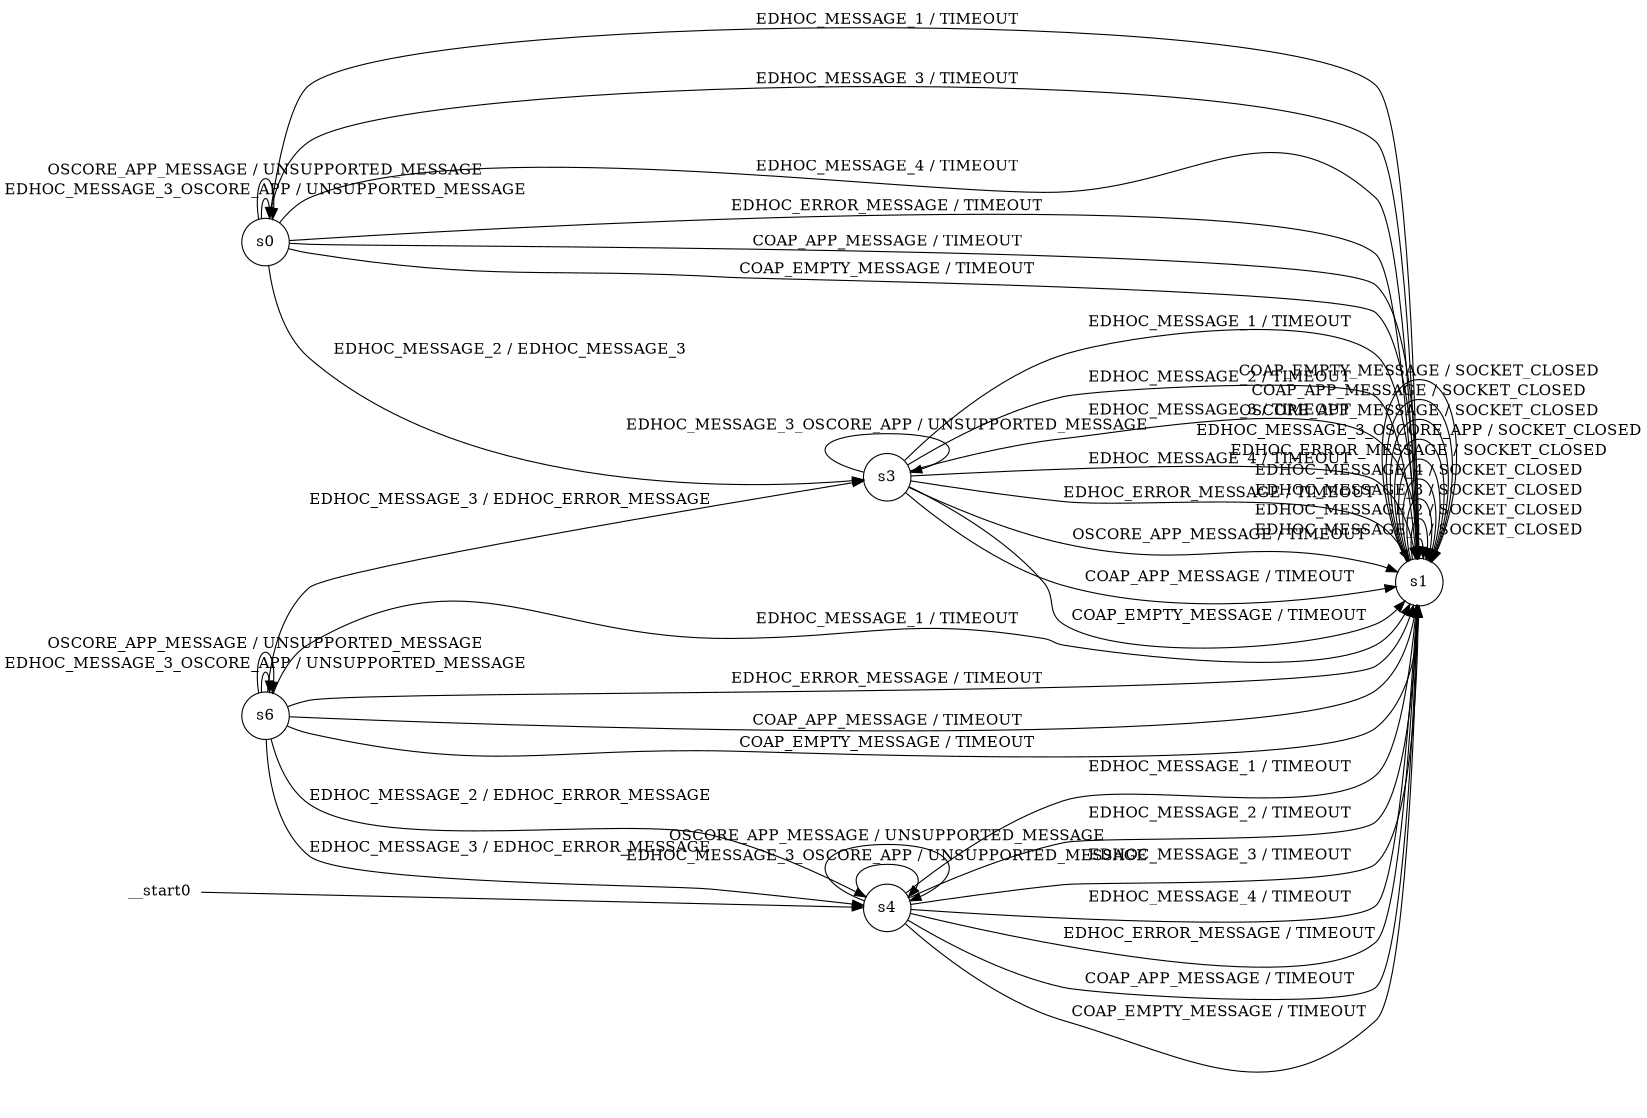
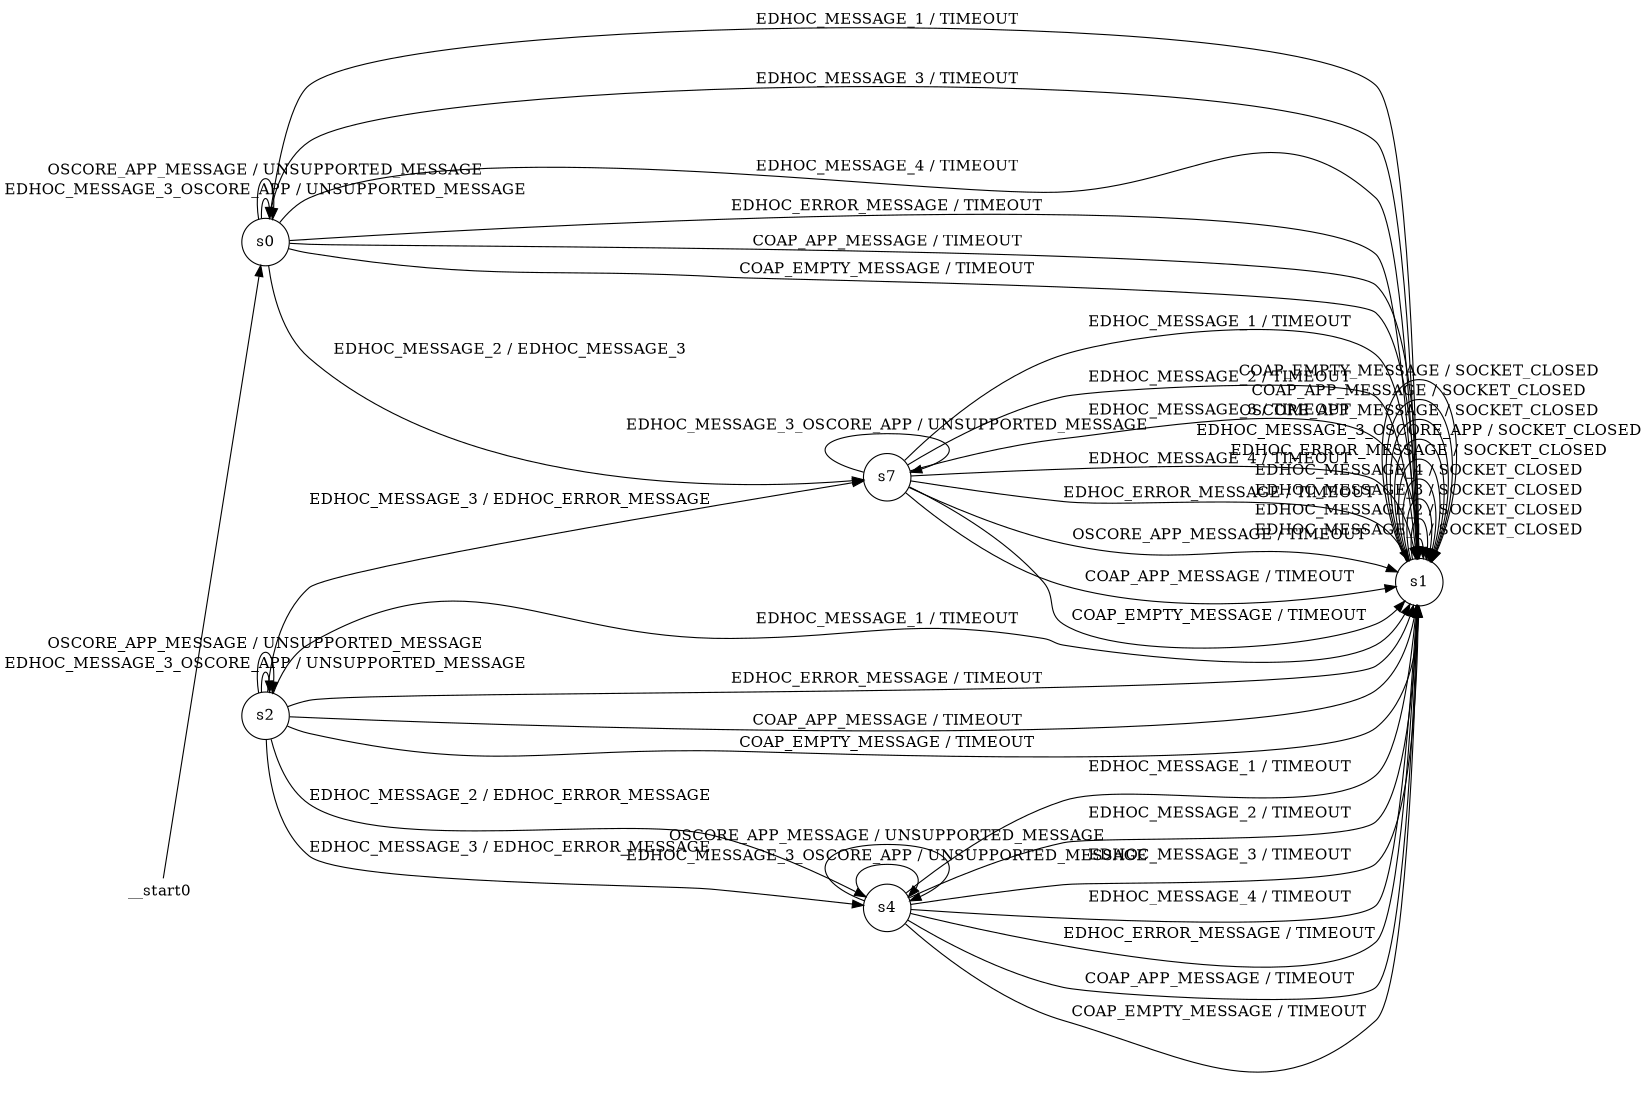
(887, 477) -> (887, 477)
(266, 716) -> (266, 716)
(527, 900) -> (211, 577)
